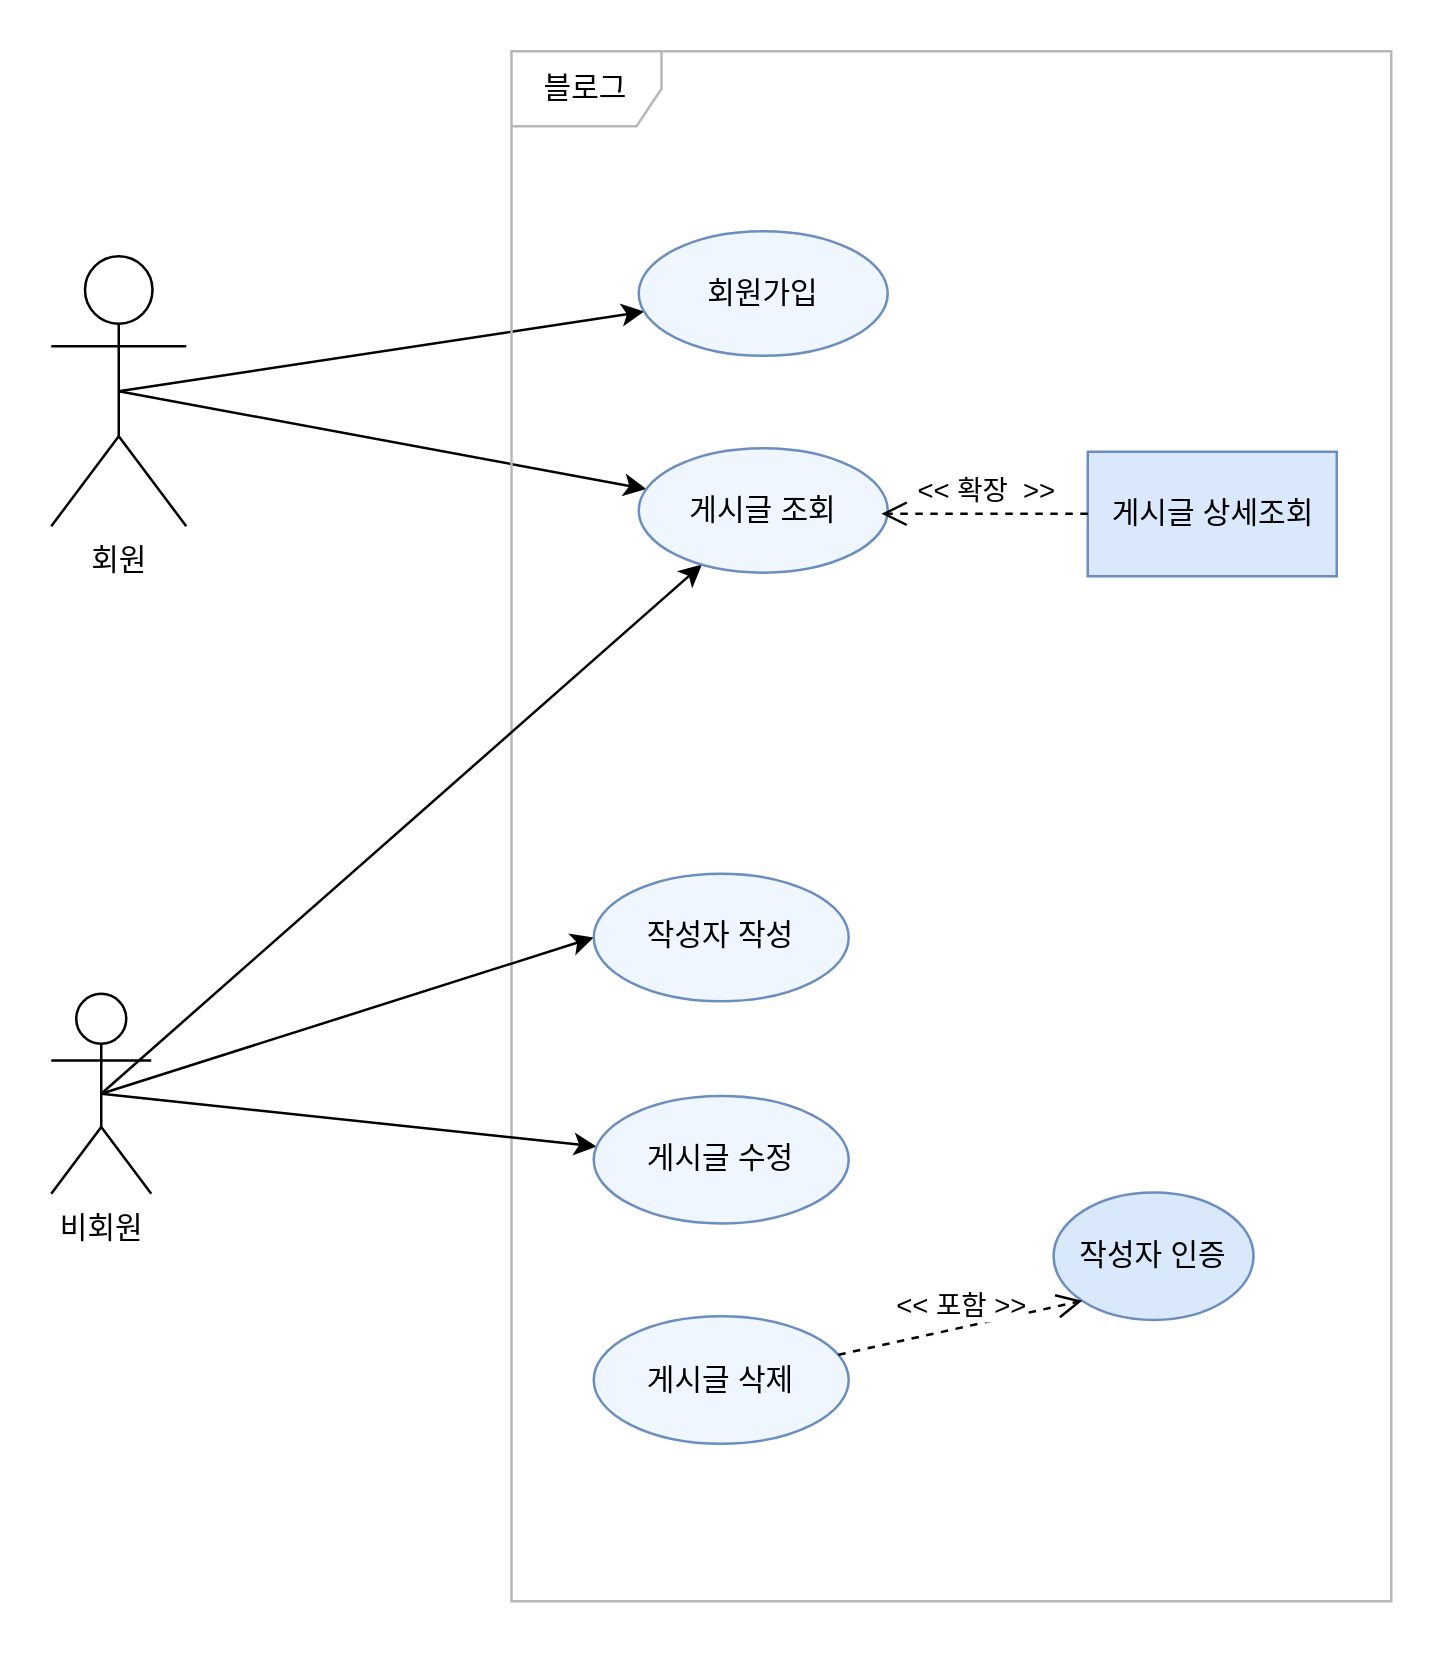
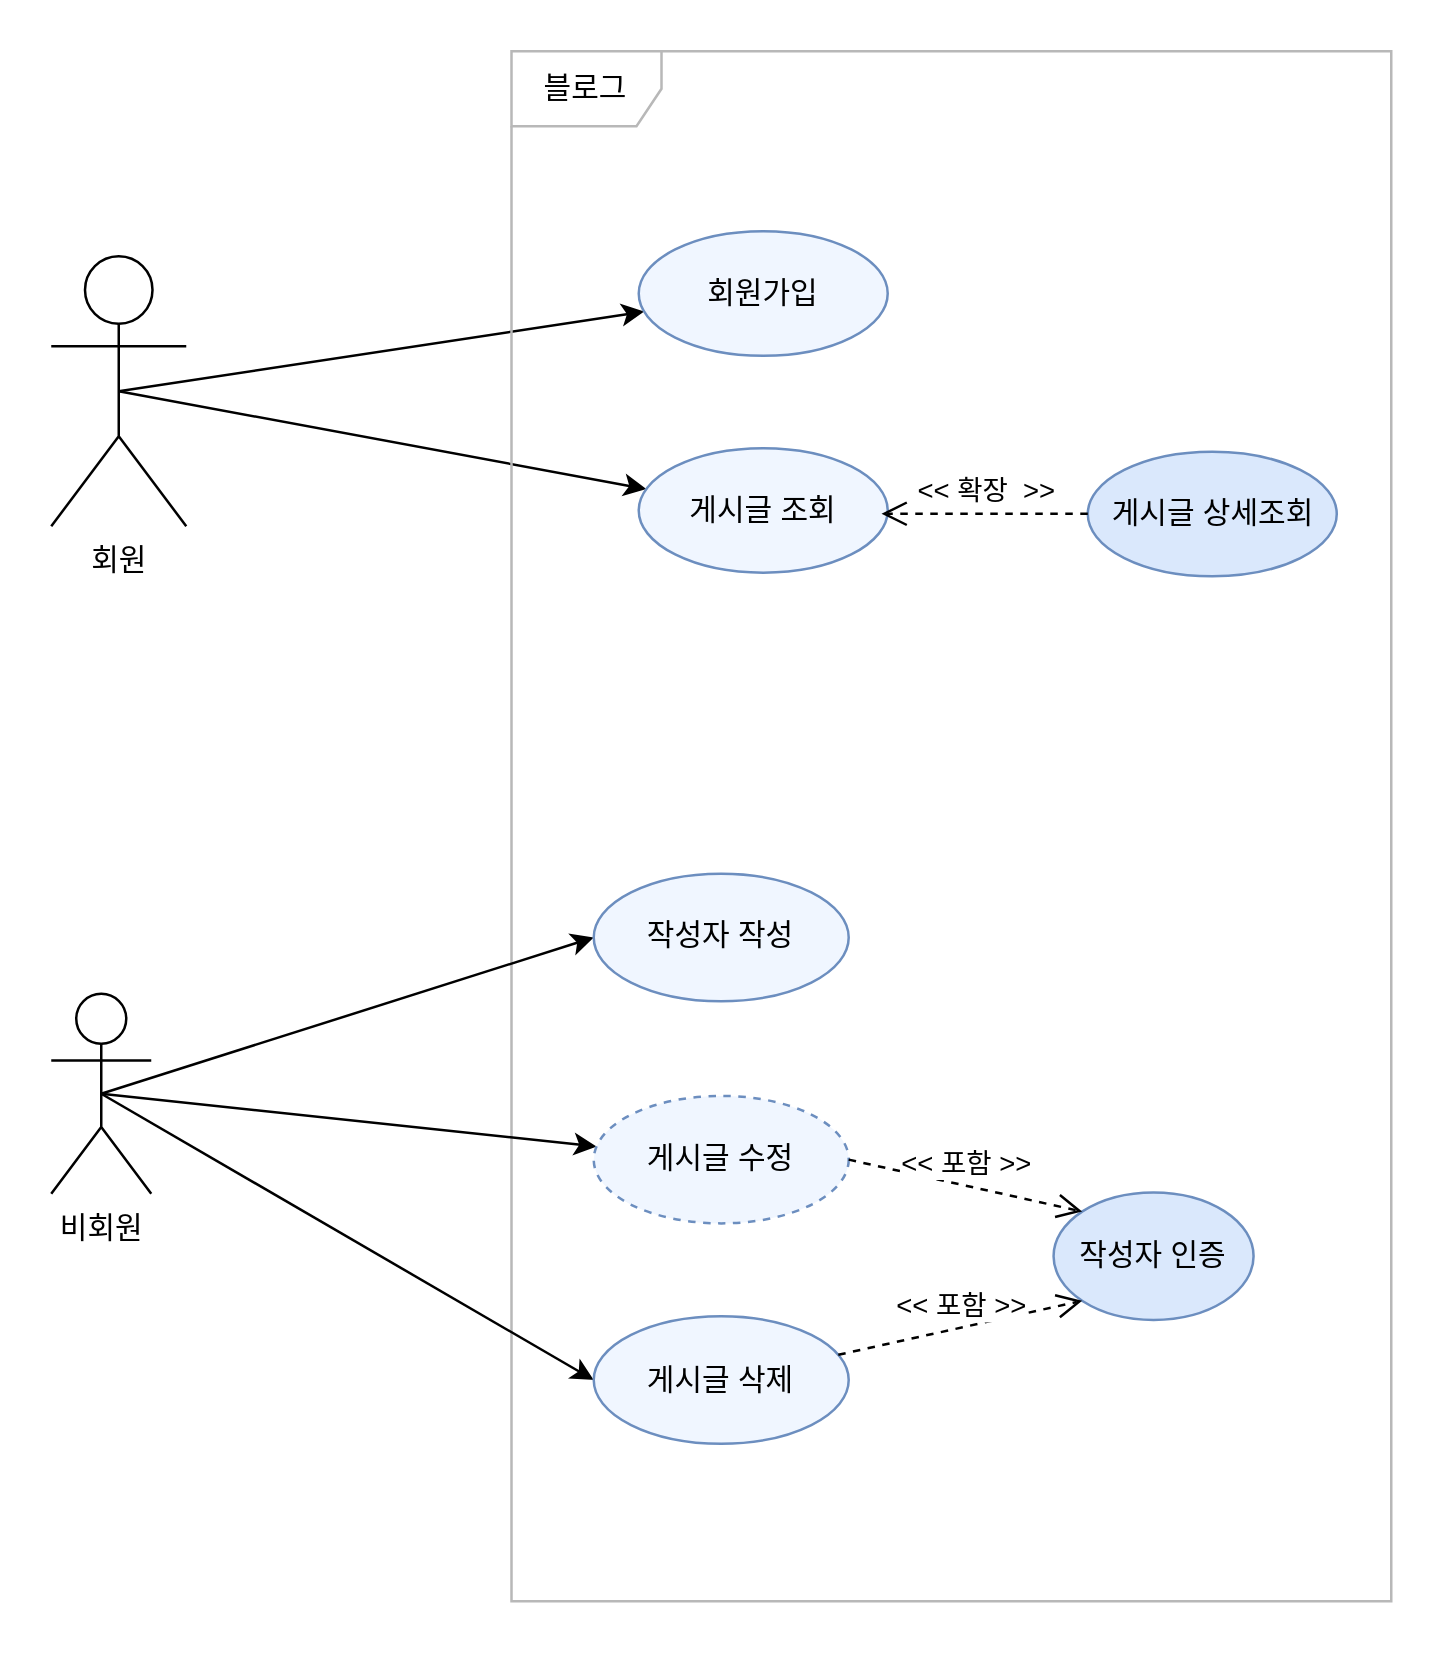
(1212, 514) -> (1212, 514)
(417, 816) -> (351, 1239)
(721, 1160) -> (721, 1160)
none -> (1003, 1194)
